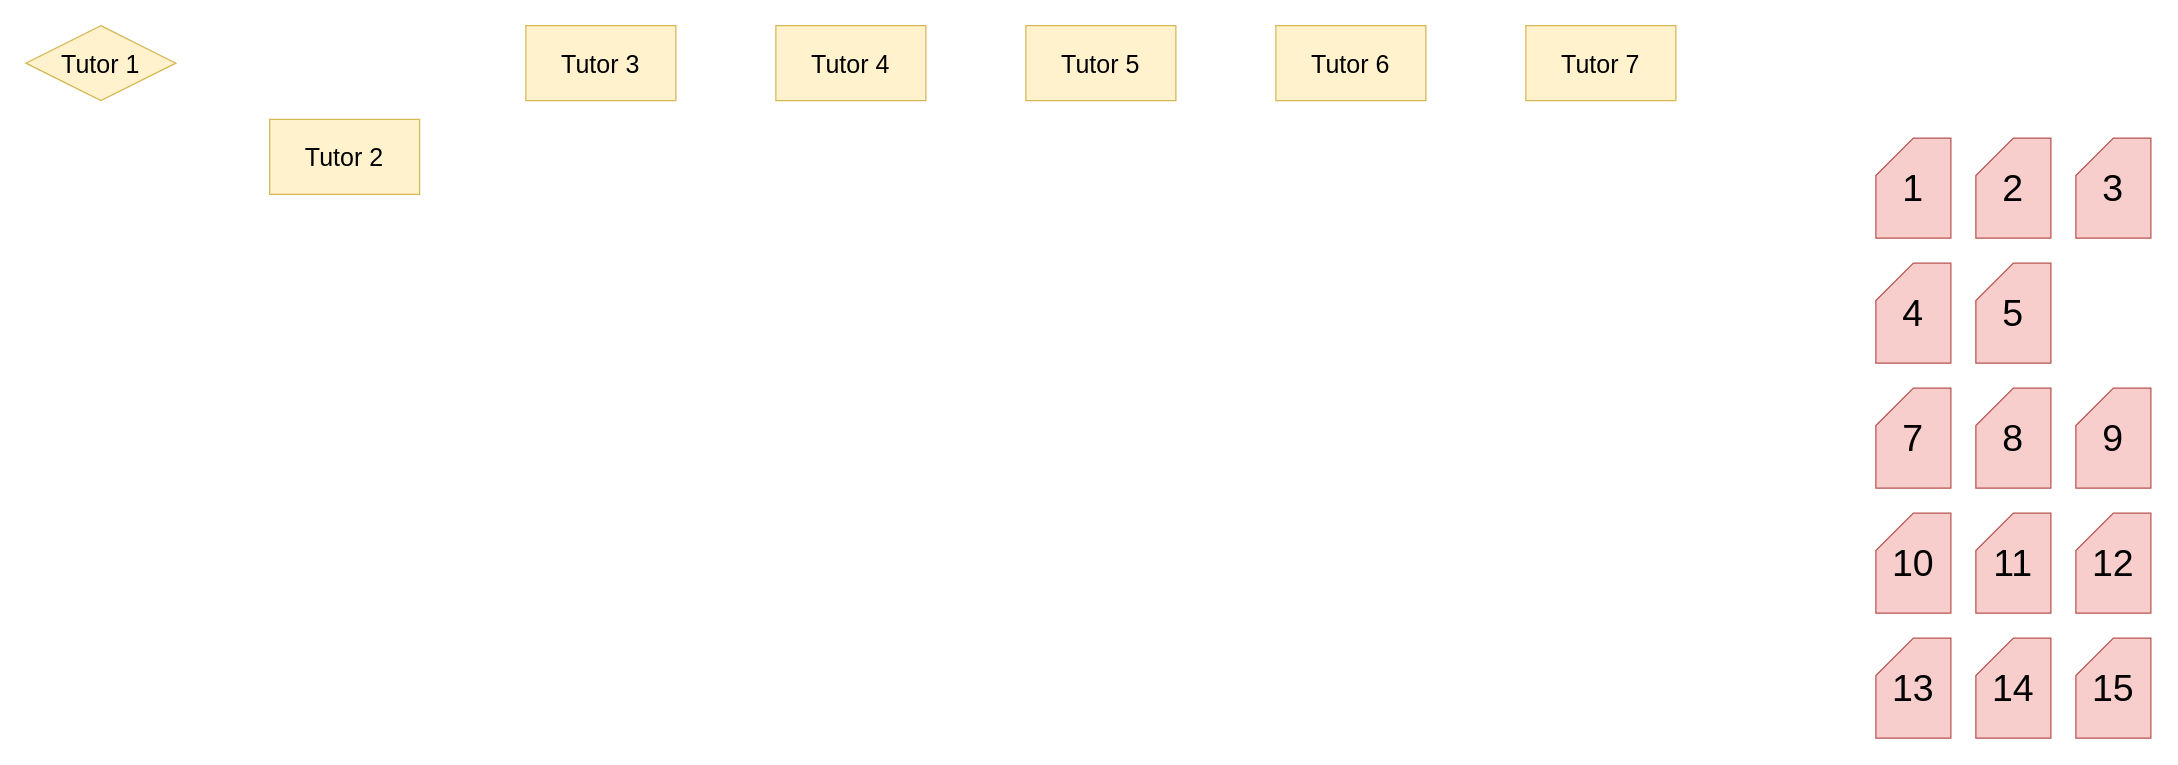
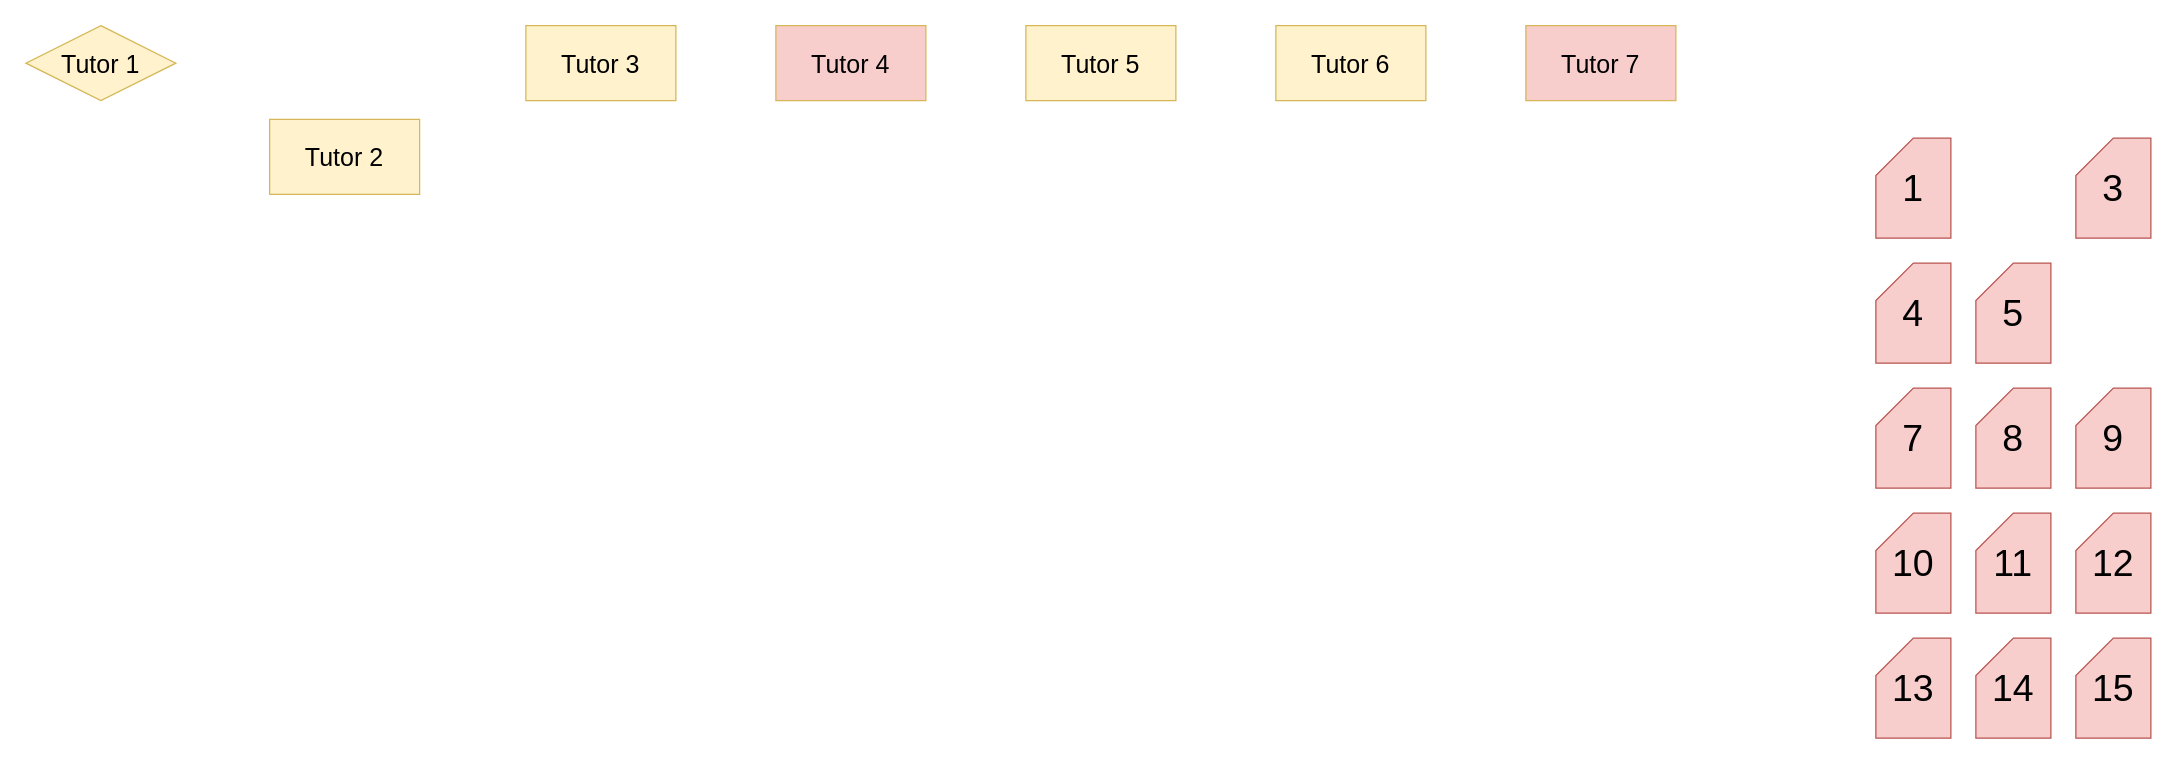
(851, 63) -> (851, 63)
(1601, 63) -> (1601, 63)
(2013, 188) -> none
